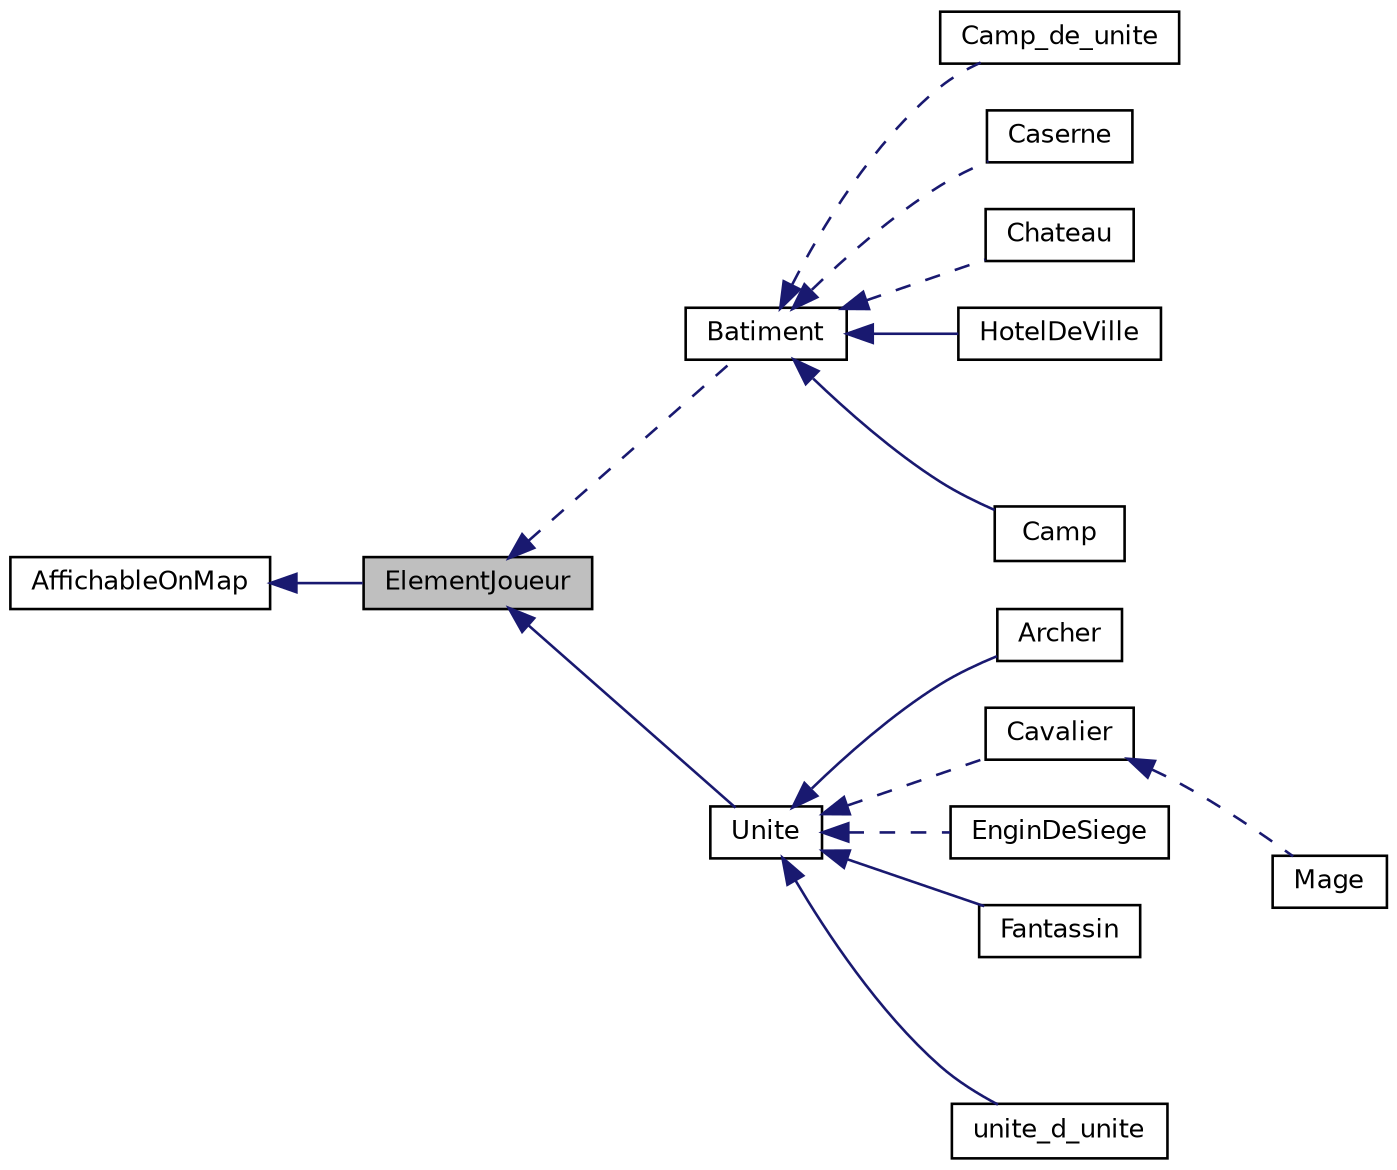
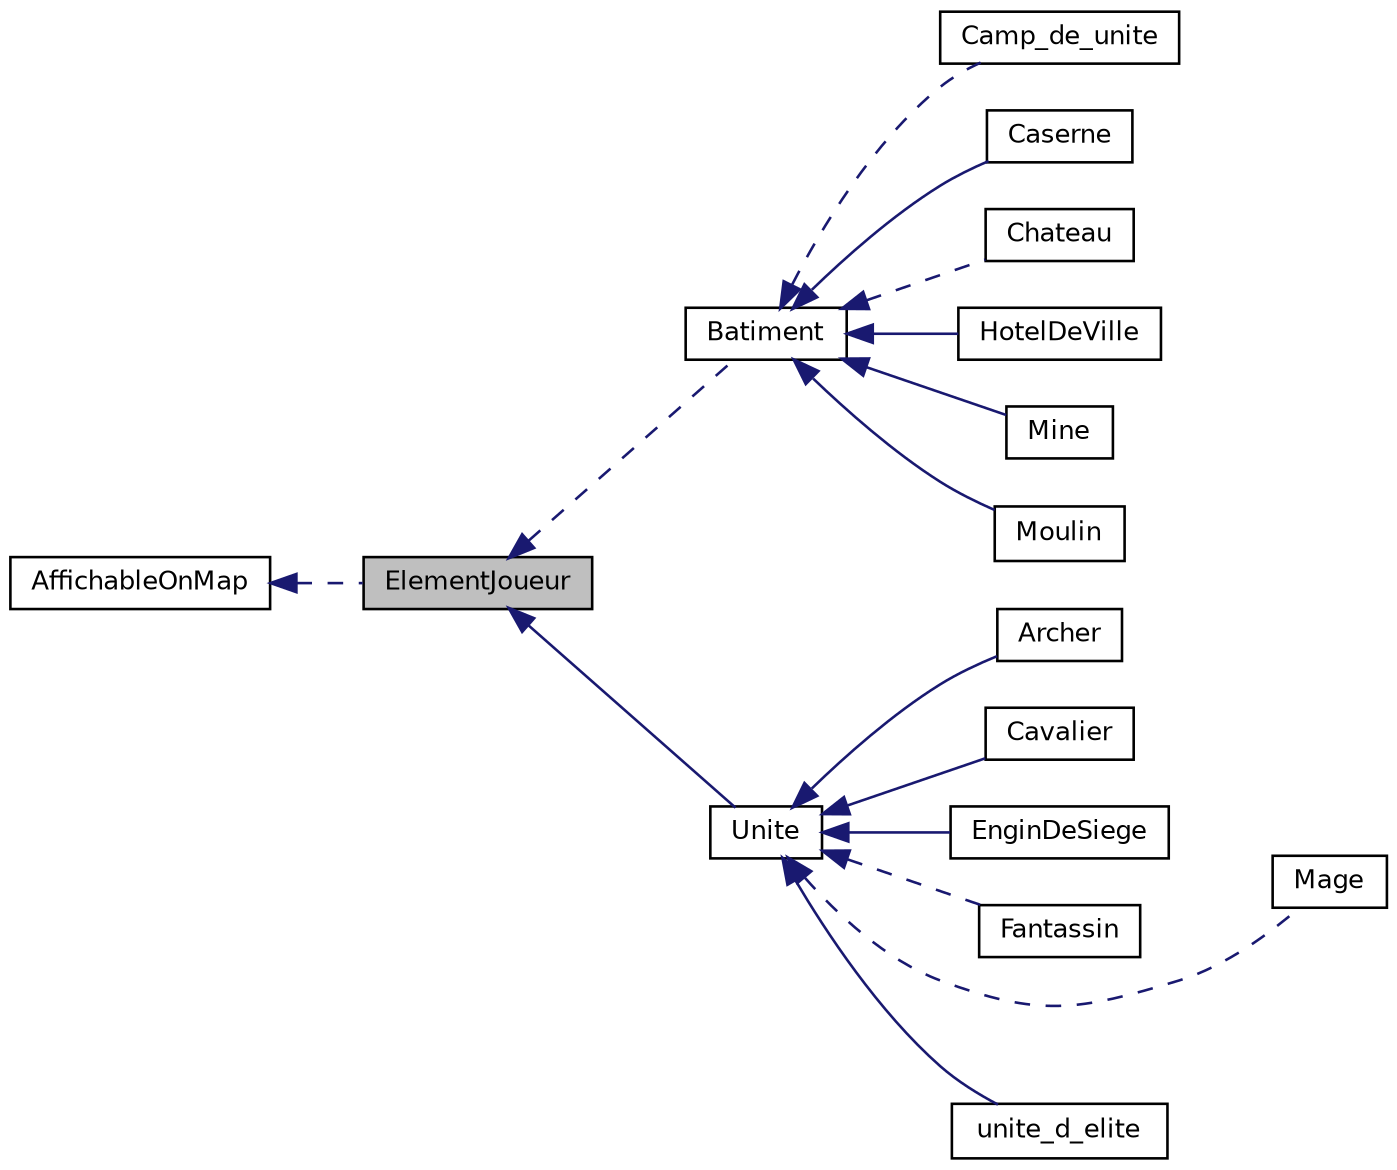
(895, 218) -> (895, 218)
none -> (1060, 432)
(1060, 534) -> (1060, 534)
(330, 583) -> (330, 583)
(916, 782) -> (916, 782)
(1224, 810) -> (1045, 1005)
(899, 832) -> (899, 832)
(916, 883) -> (916, 883)
(1060, 1131) -> (1060, 1131)
